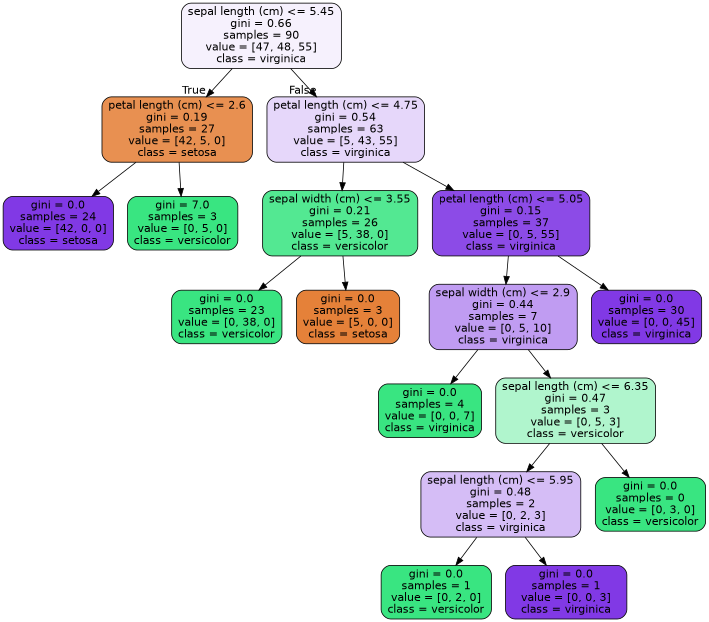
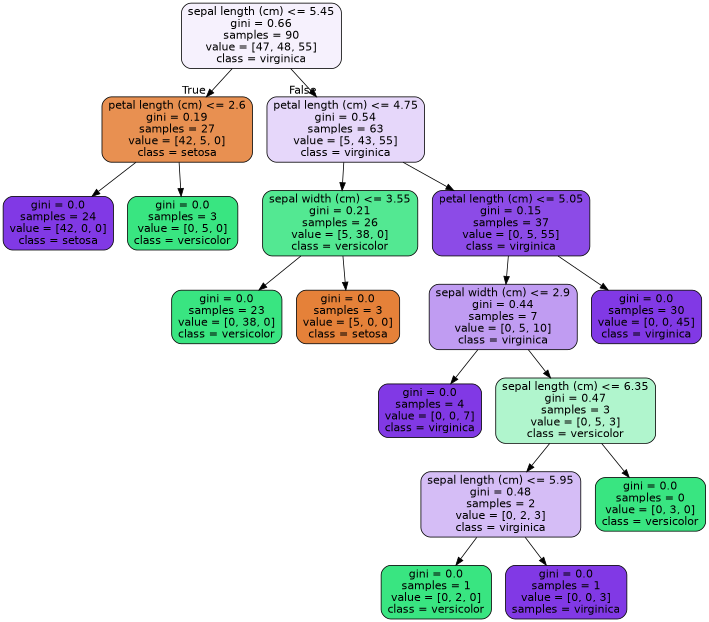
(183, 223) -> (183, 223)
(430, 411) -> (430, 411)
(566, 592) -> (566, 592)
